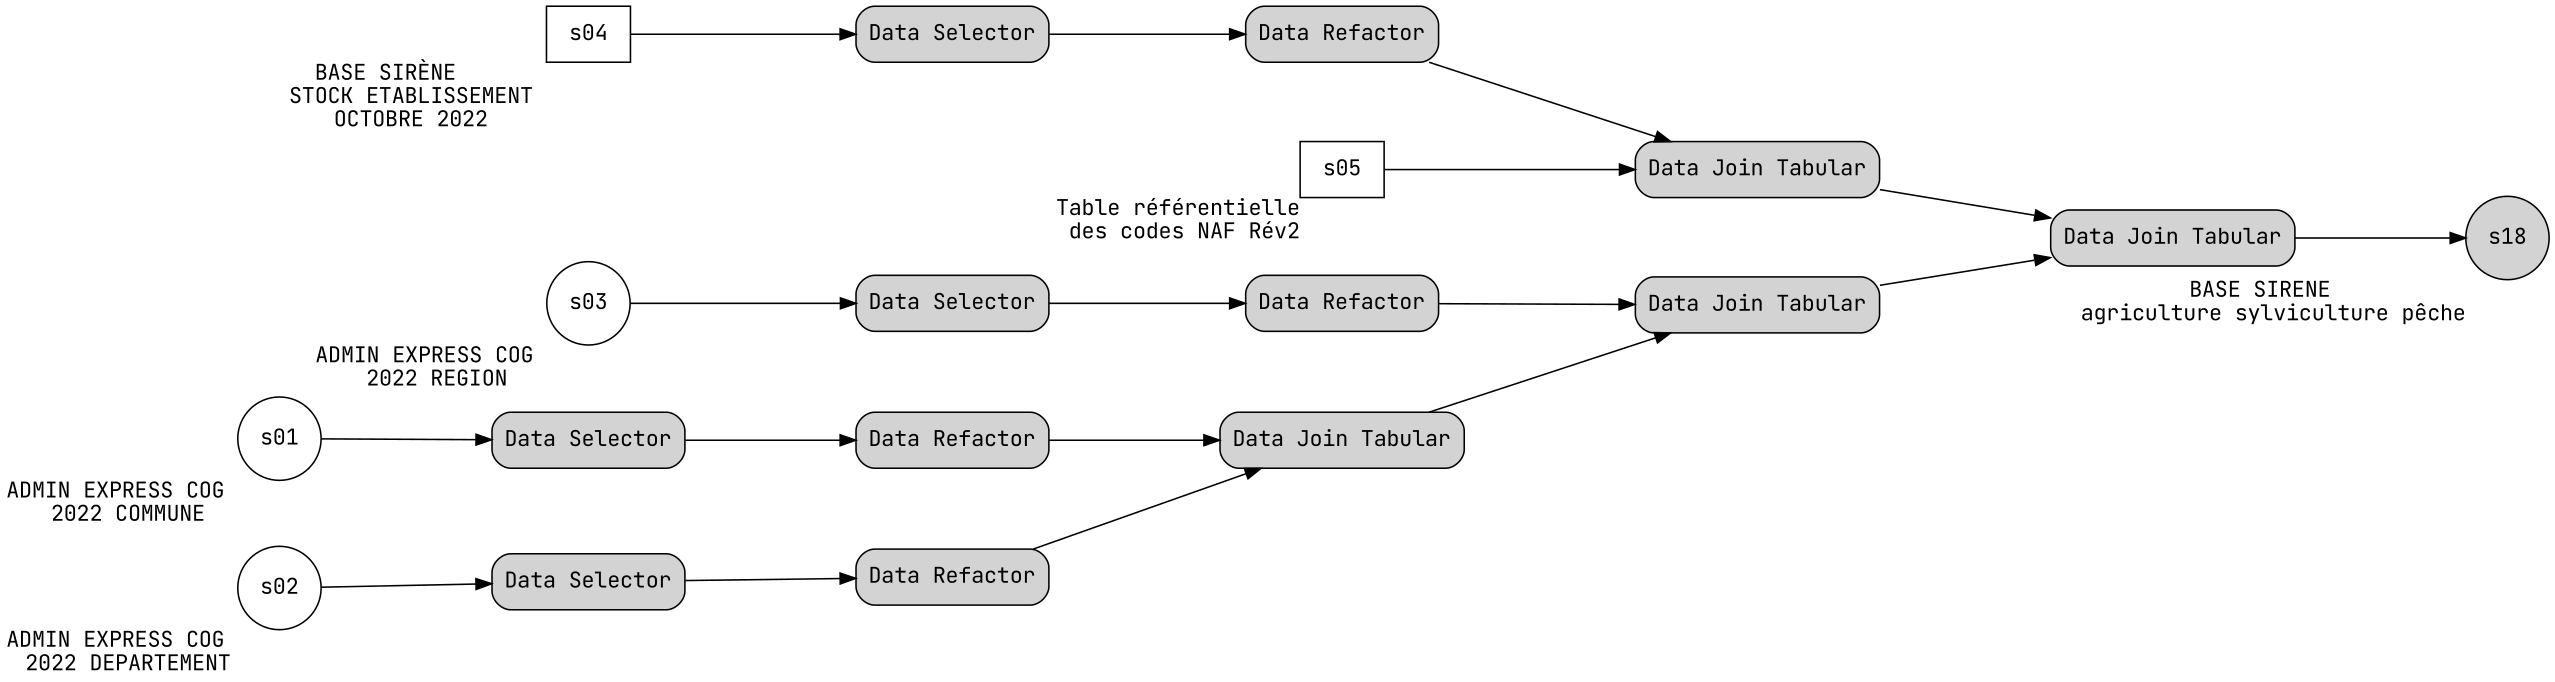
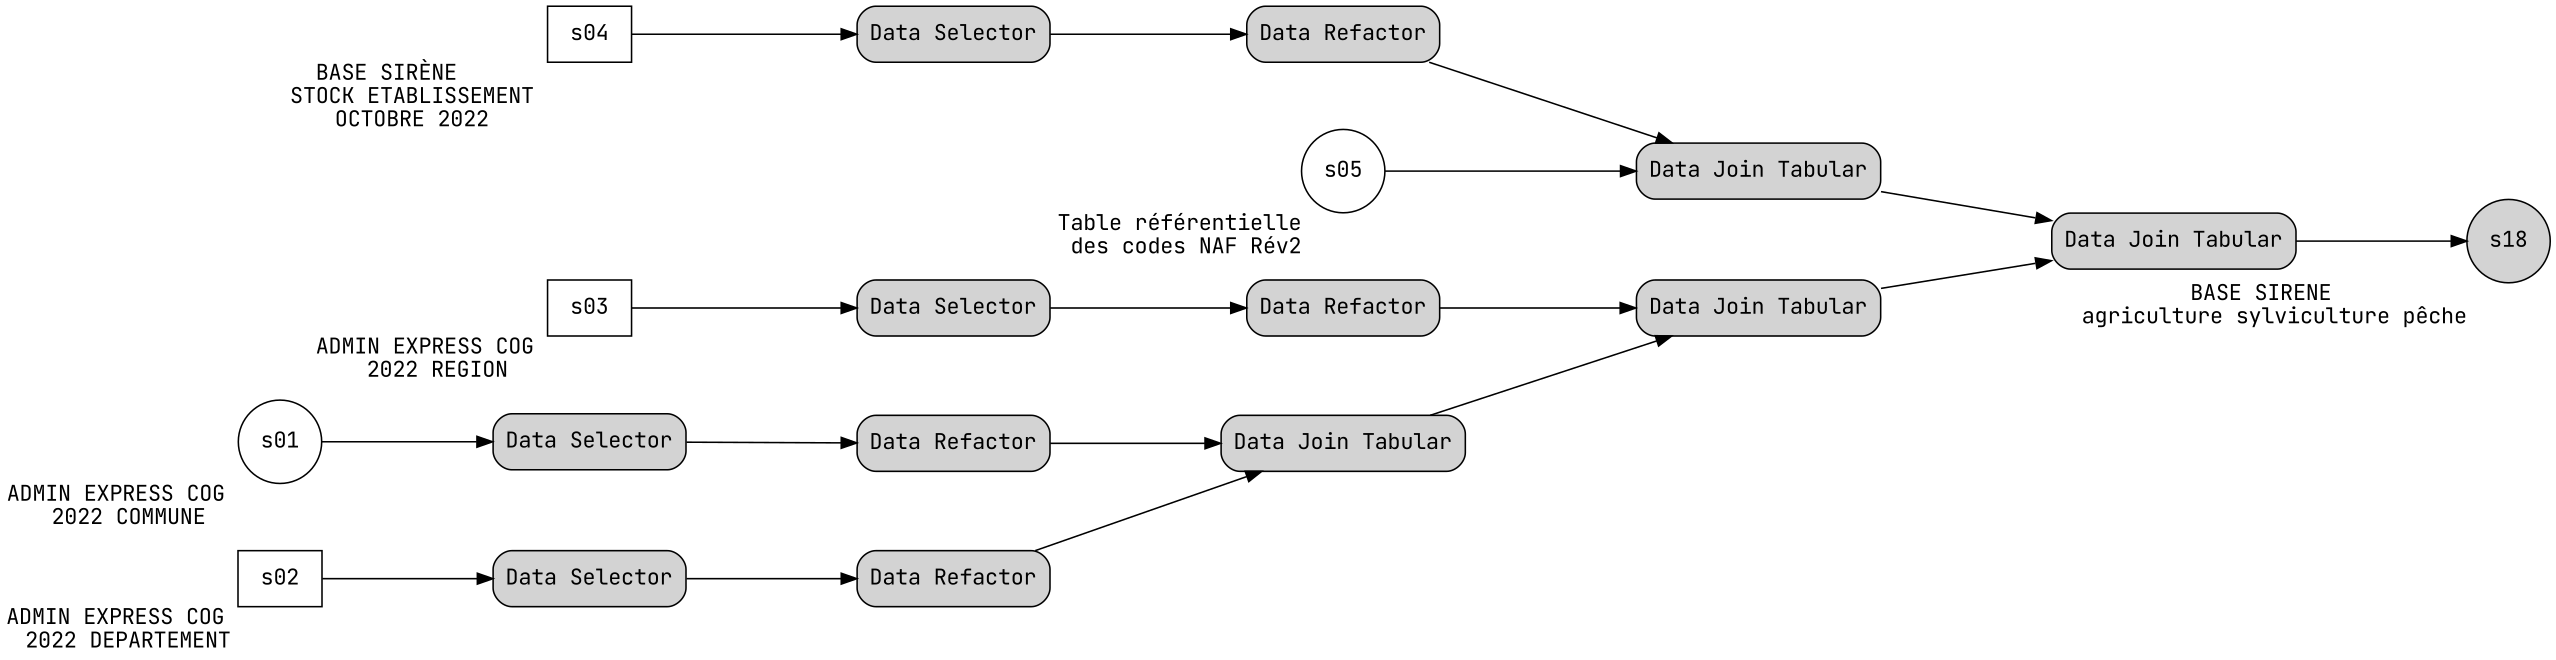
(1342, 170) -> (1343, 171)
(588, 303) -> (590, 308)
(279, 588) -> (280, 579)
